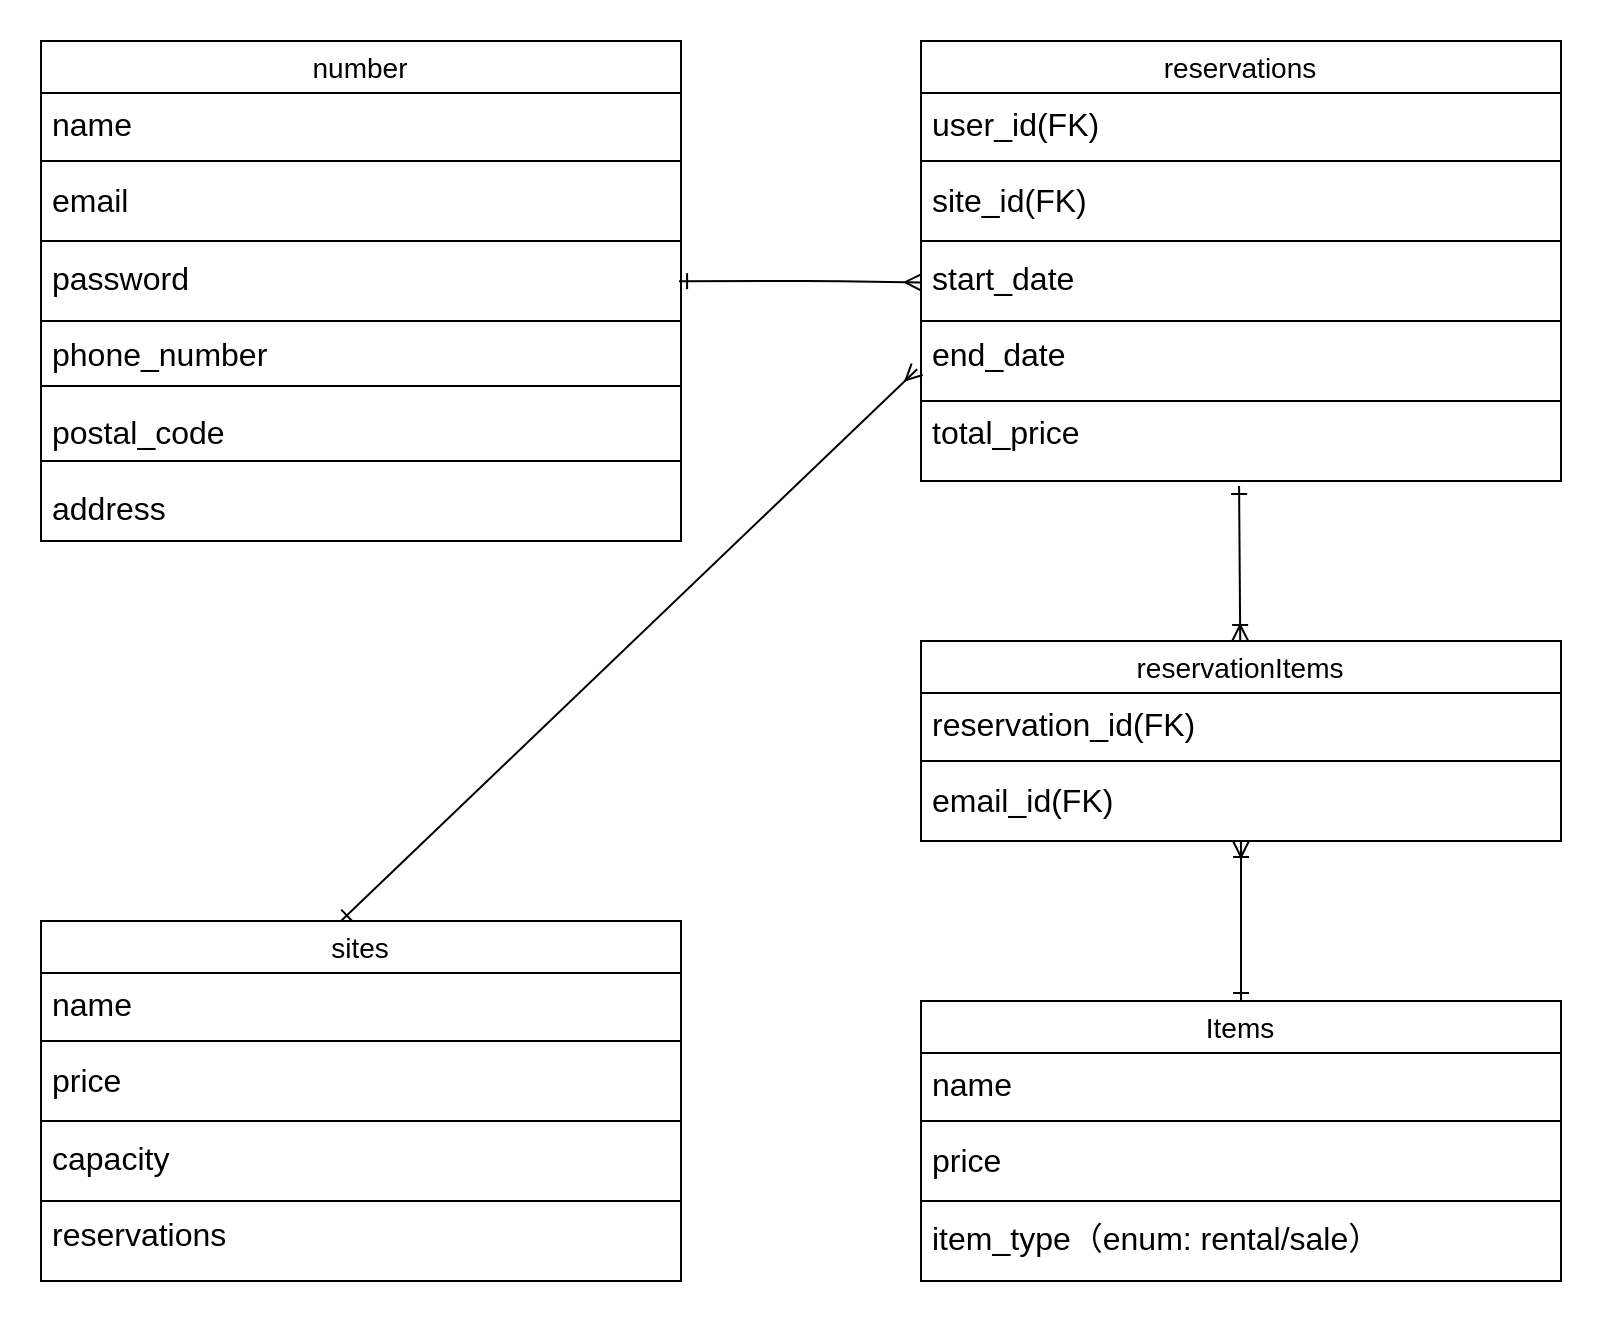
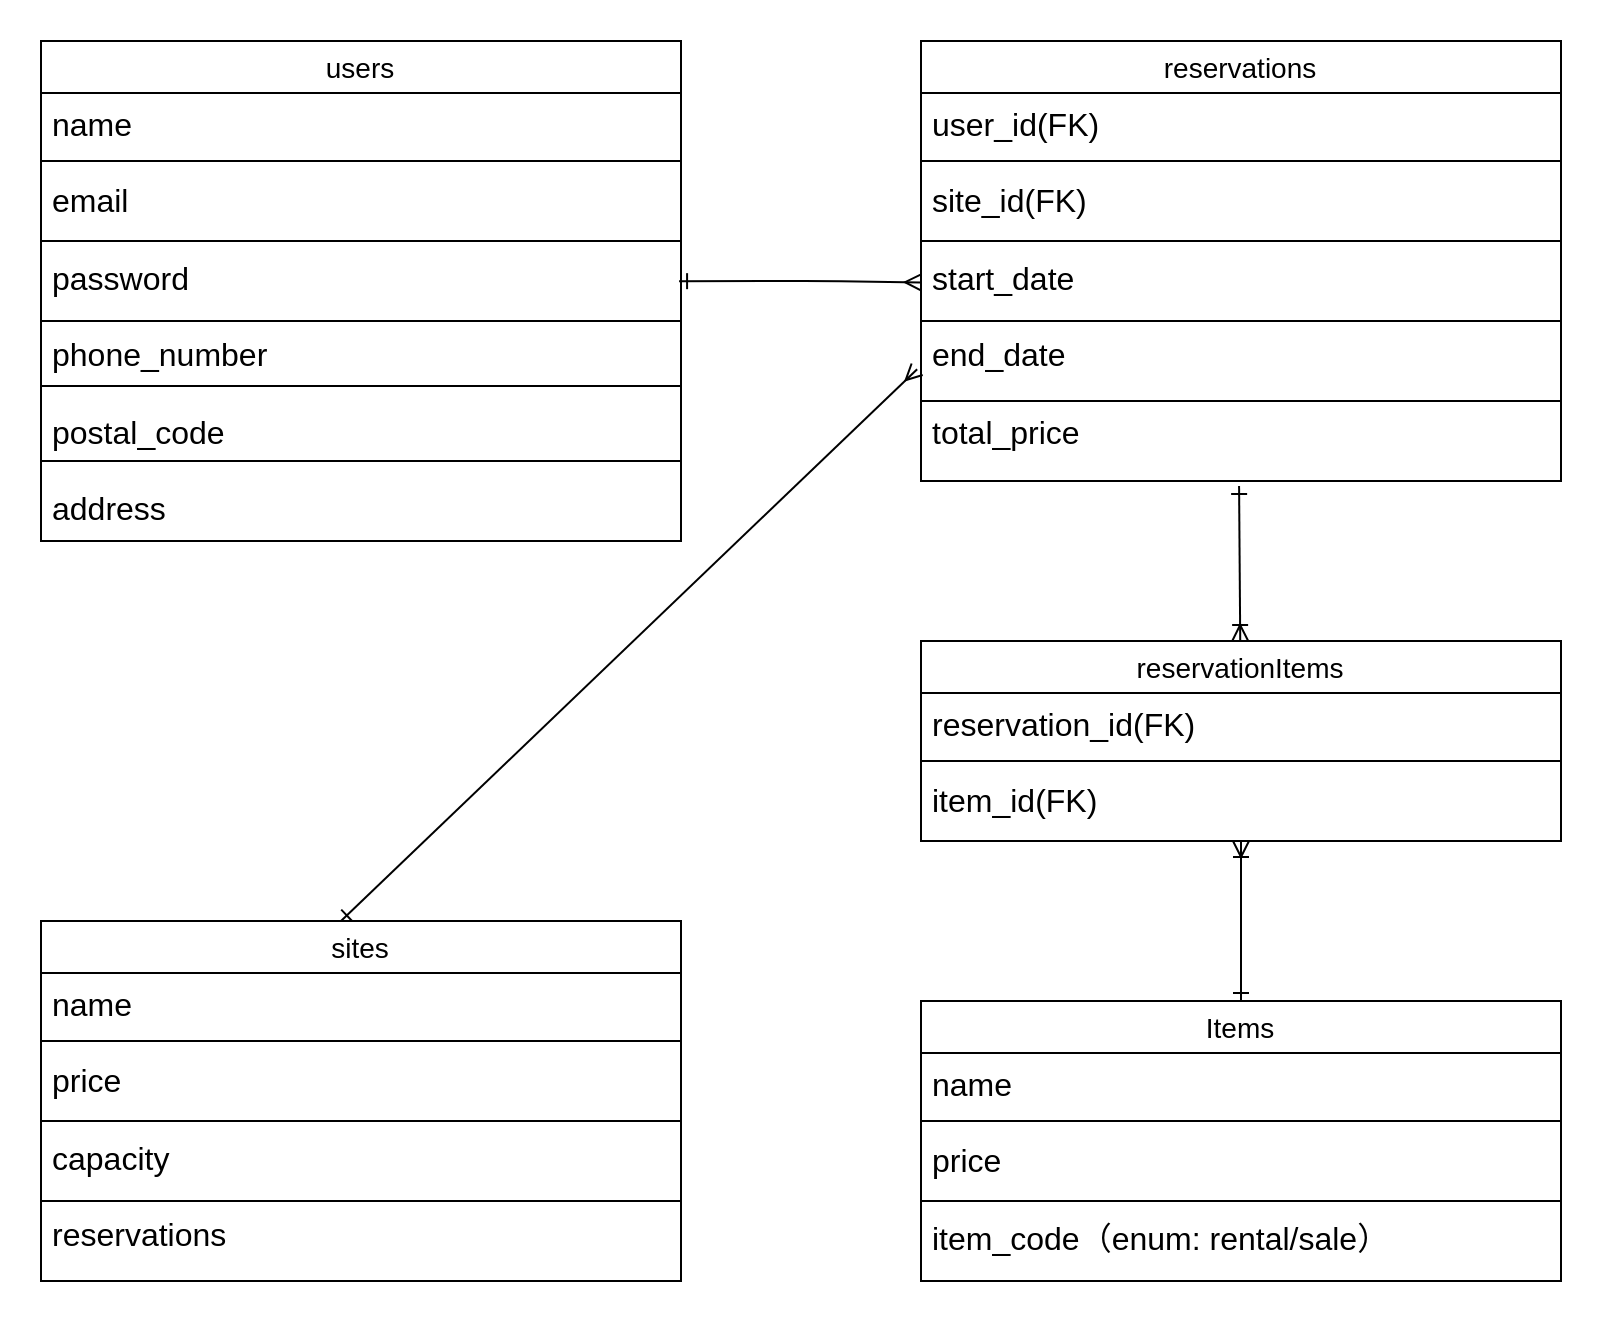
(360, 69) -> (360, 69)
(1048, 736) -> (1048, 736)
(1116, 1110) -> (1116, 1110)
